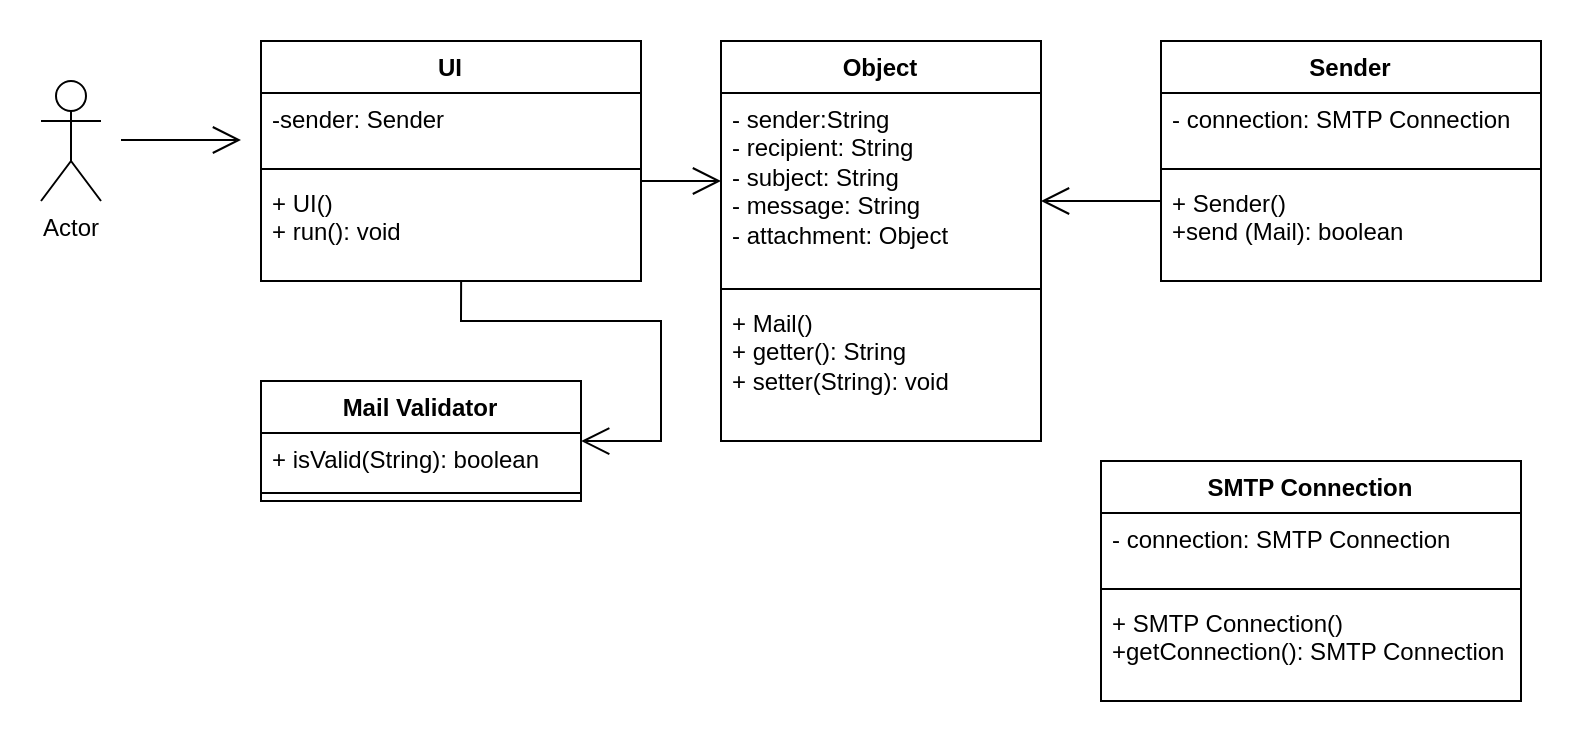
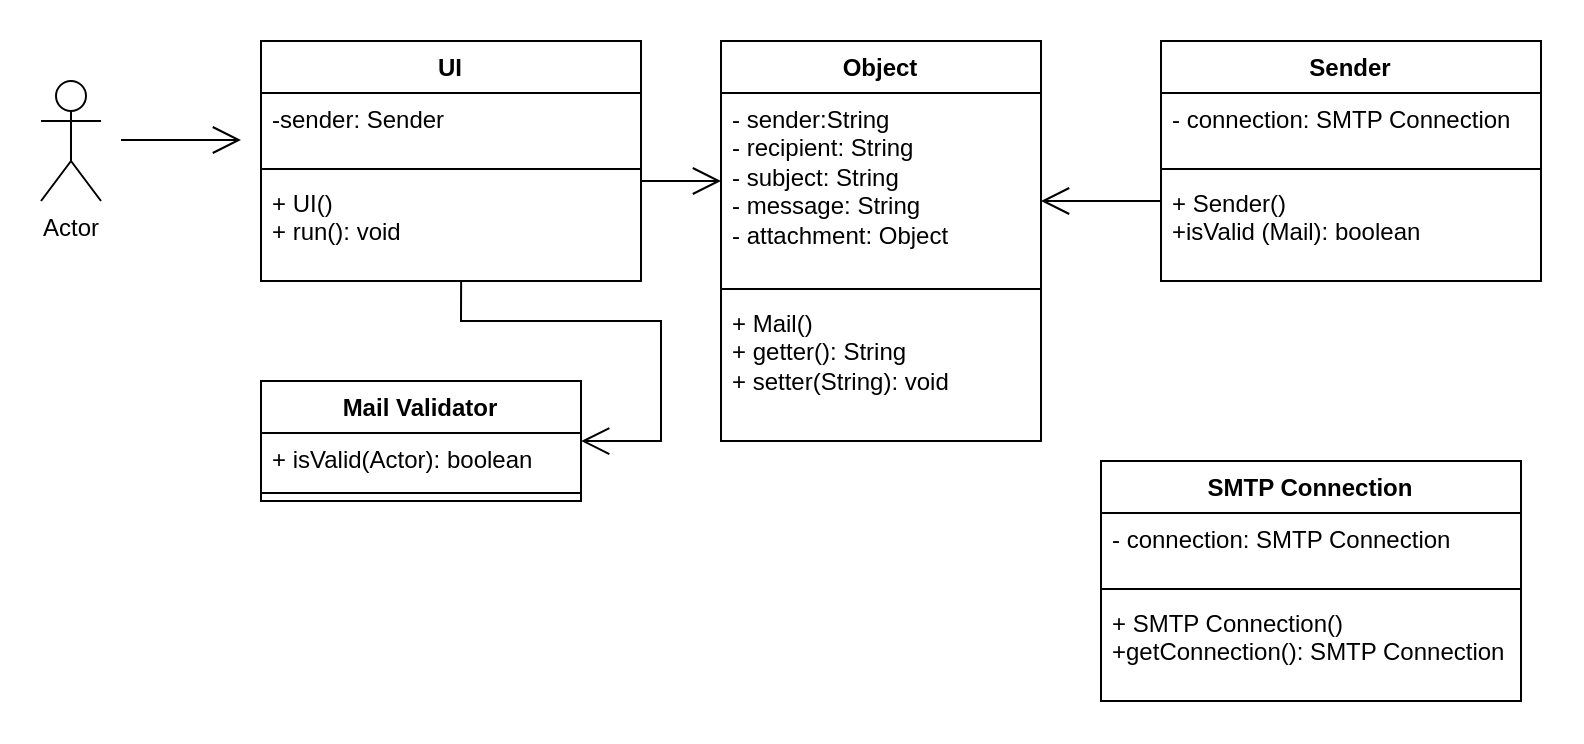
(1295, 220) -> (1306, 220)
(423, 461) -> (419, 461)
